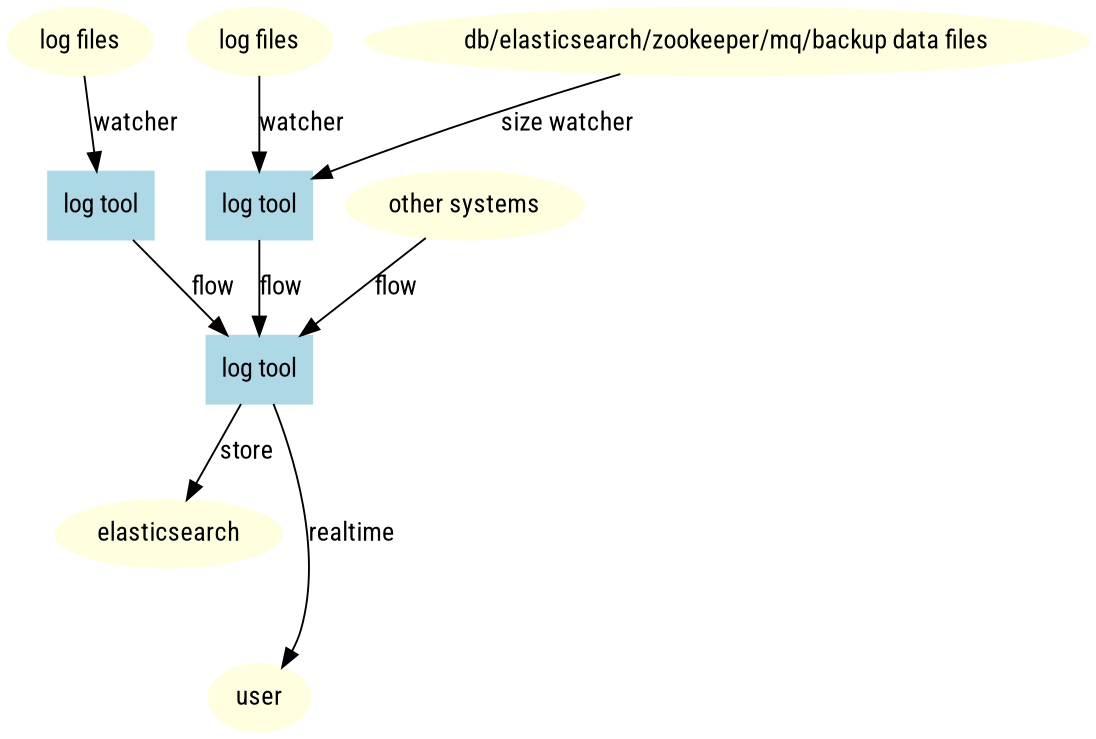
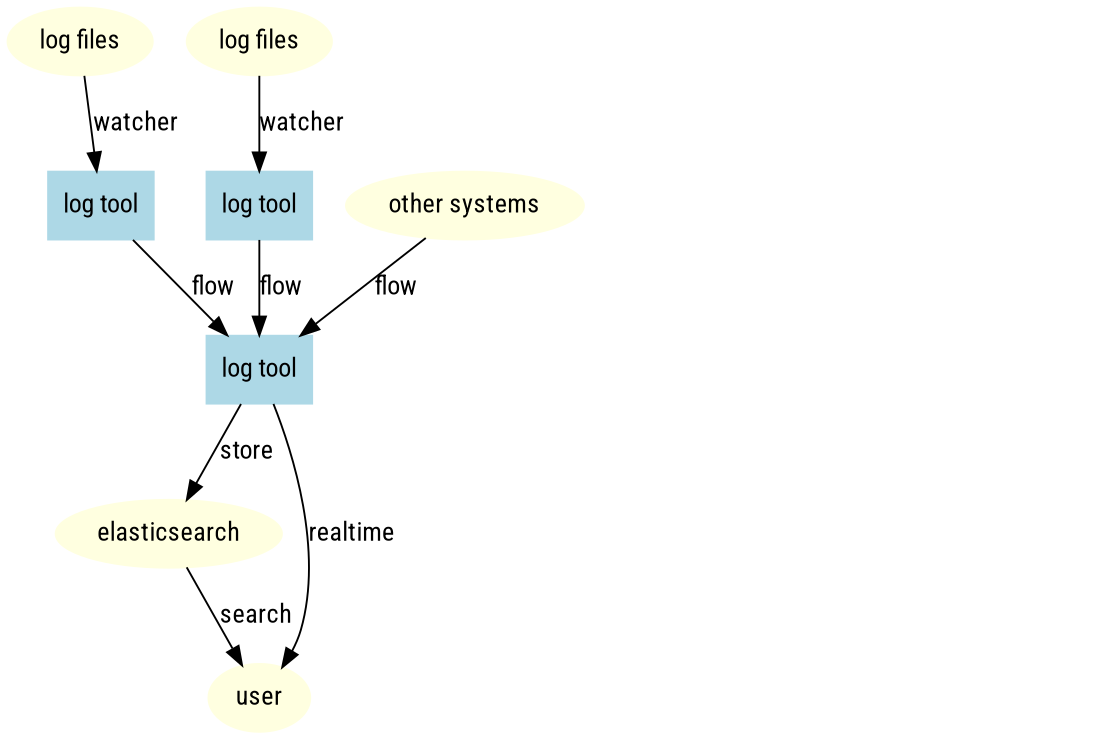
(727, 41) -> none
none -> (210, 608)
